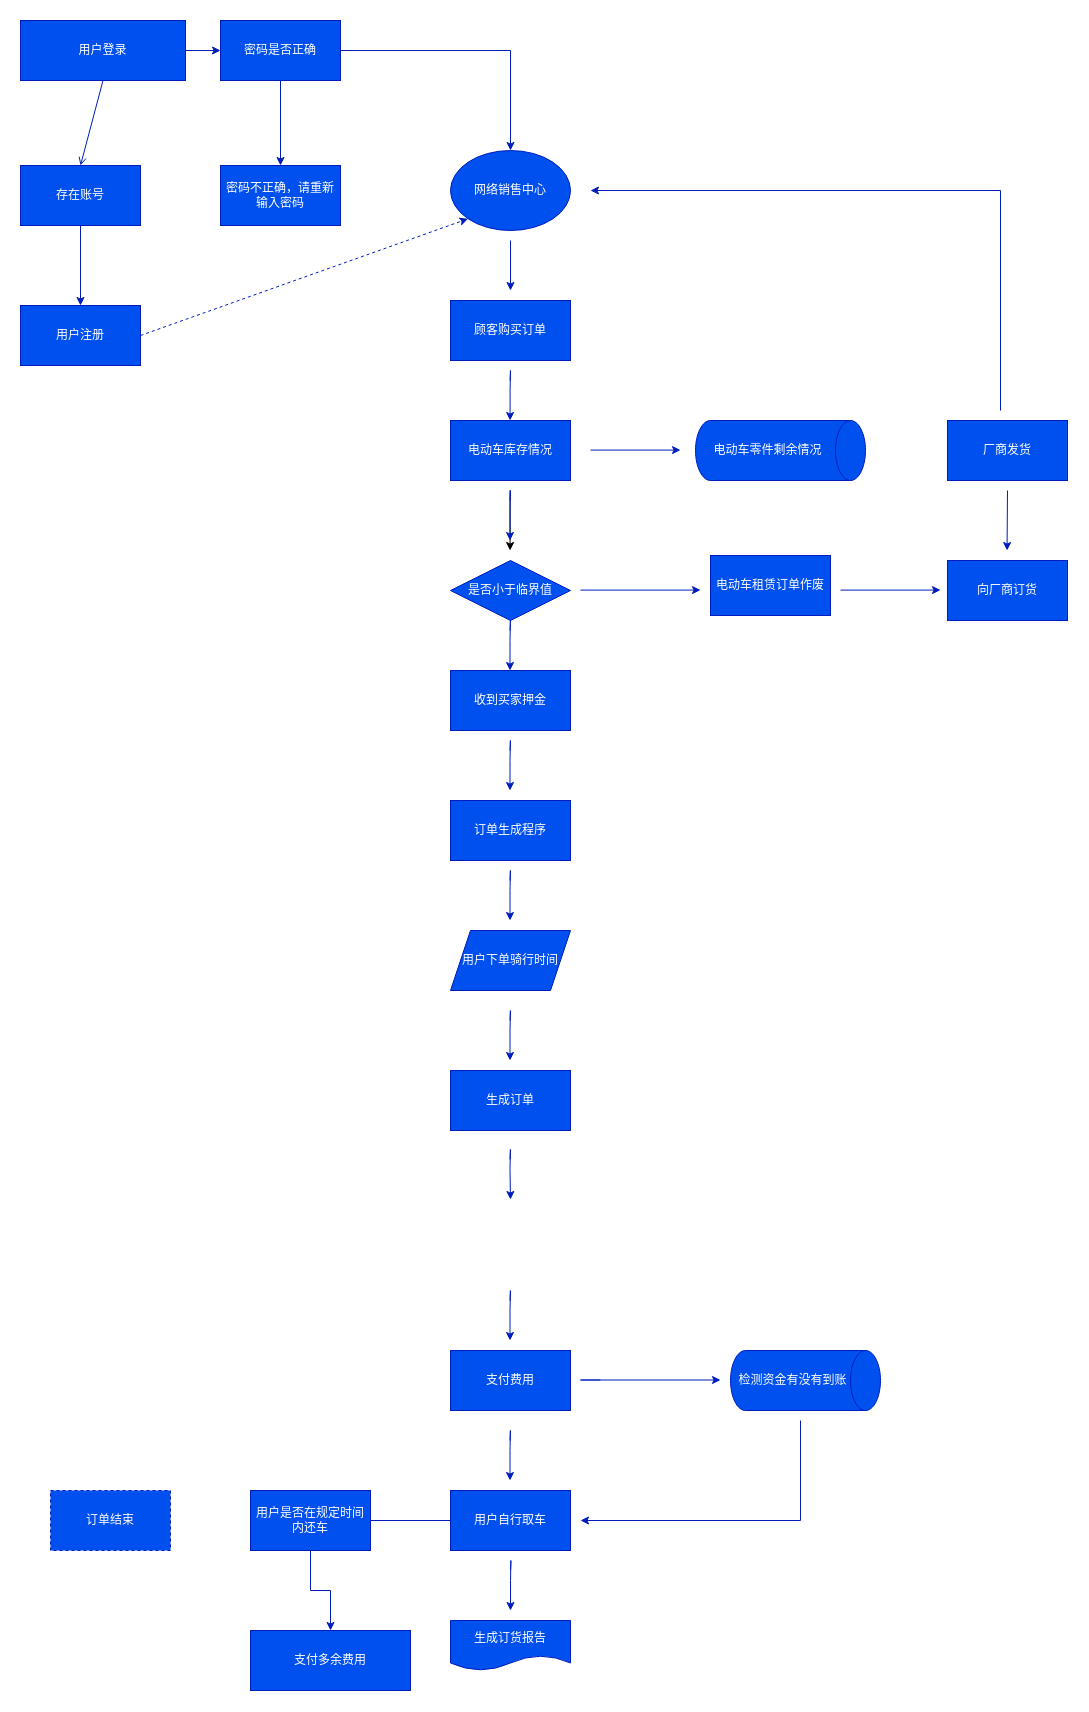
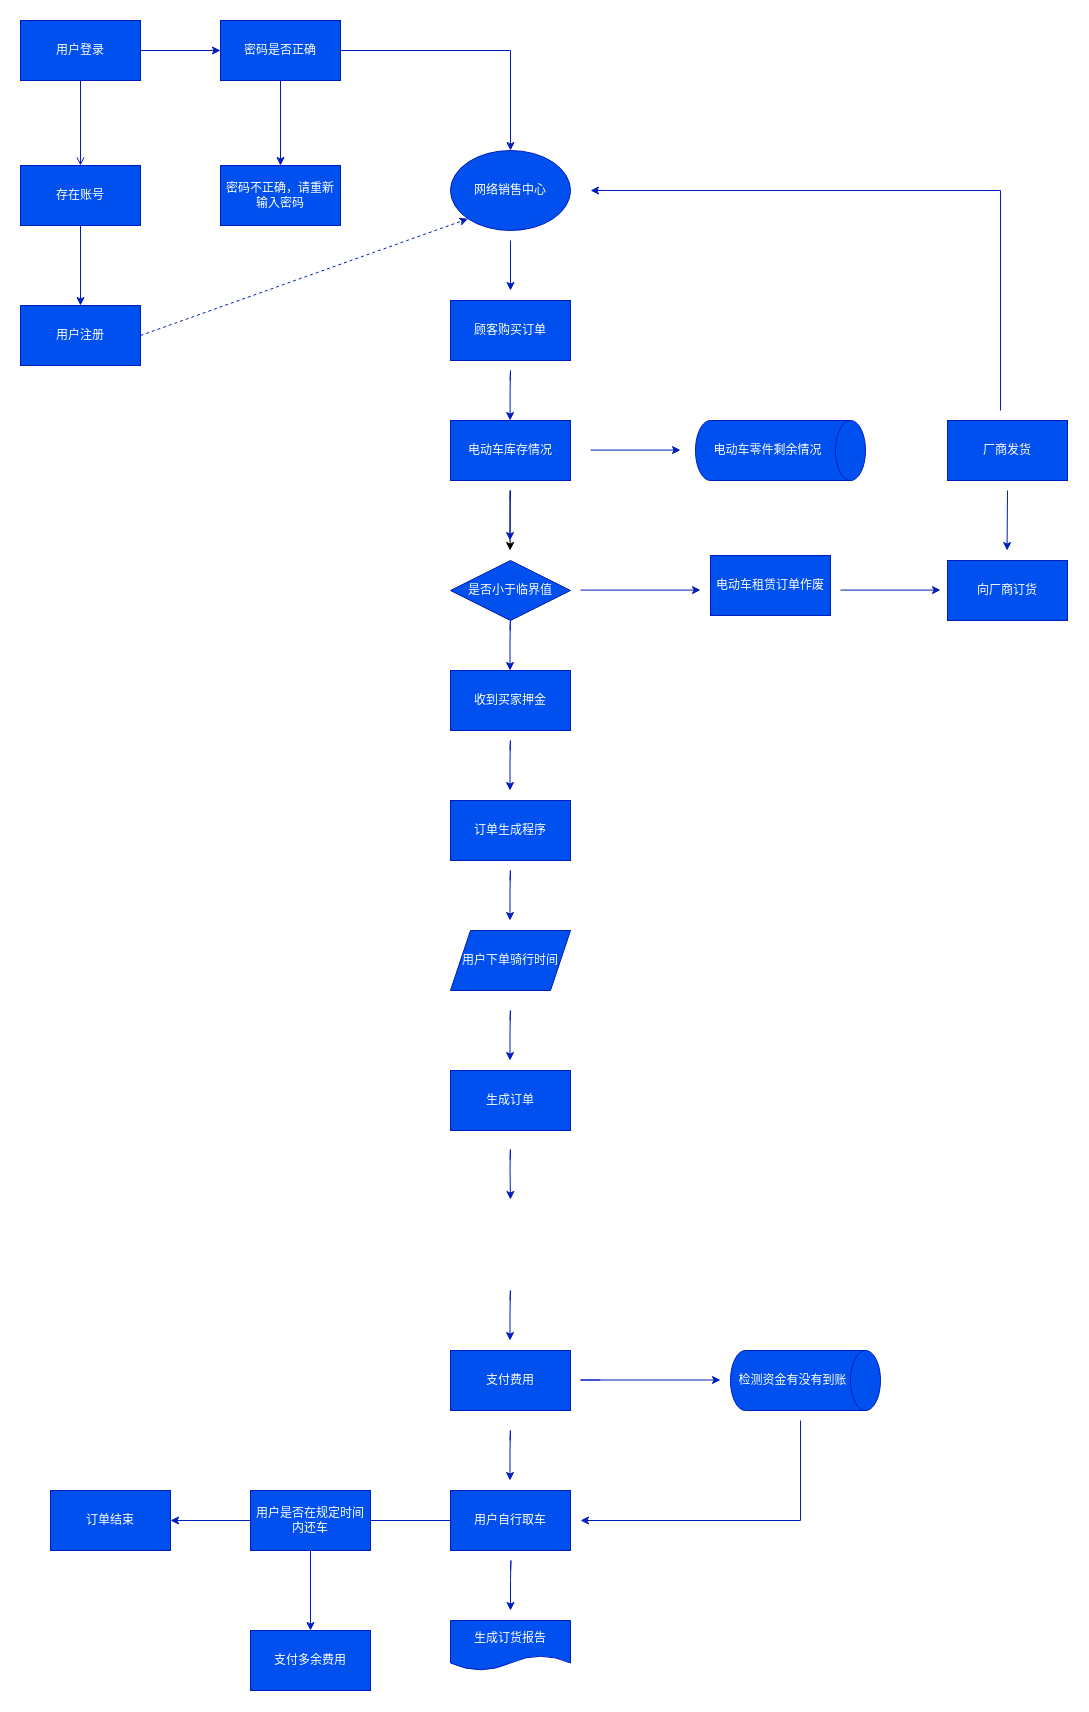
(103, 51) -> (81, 51)
(111, 1521) -> (111, 1521)
none -> (214, 1521)
(331, 1661) -> (311, 1661)
